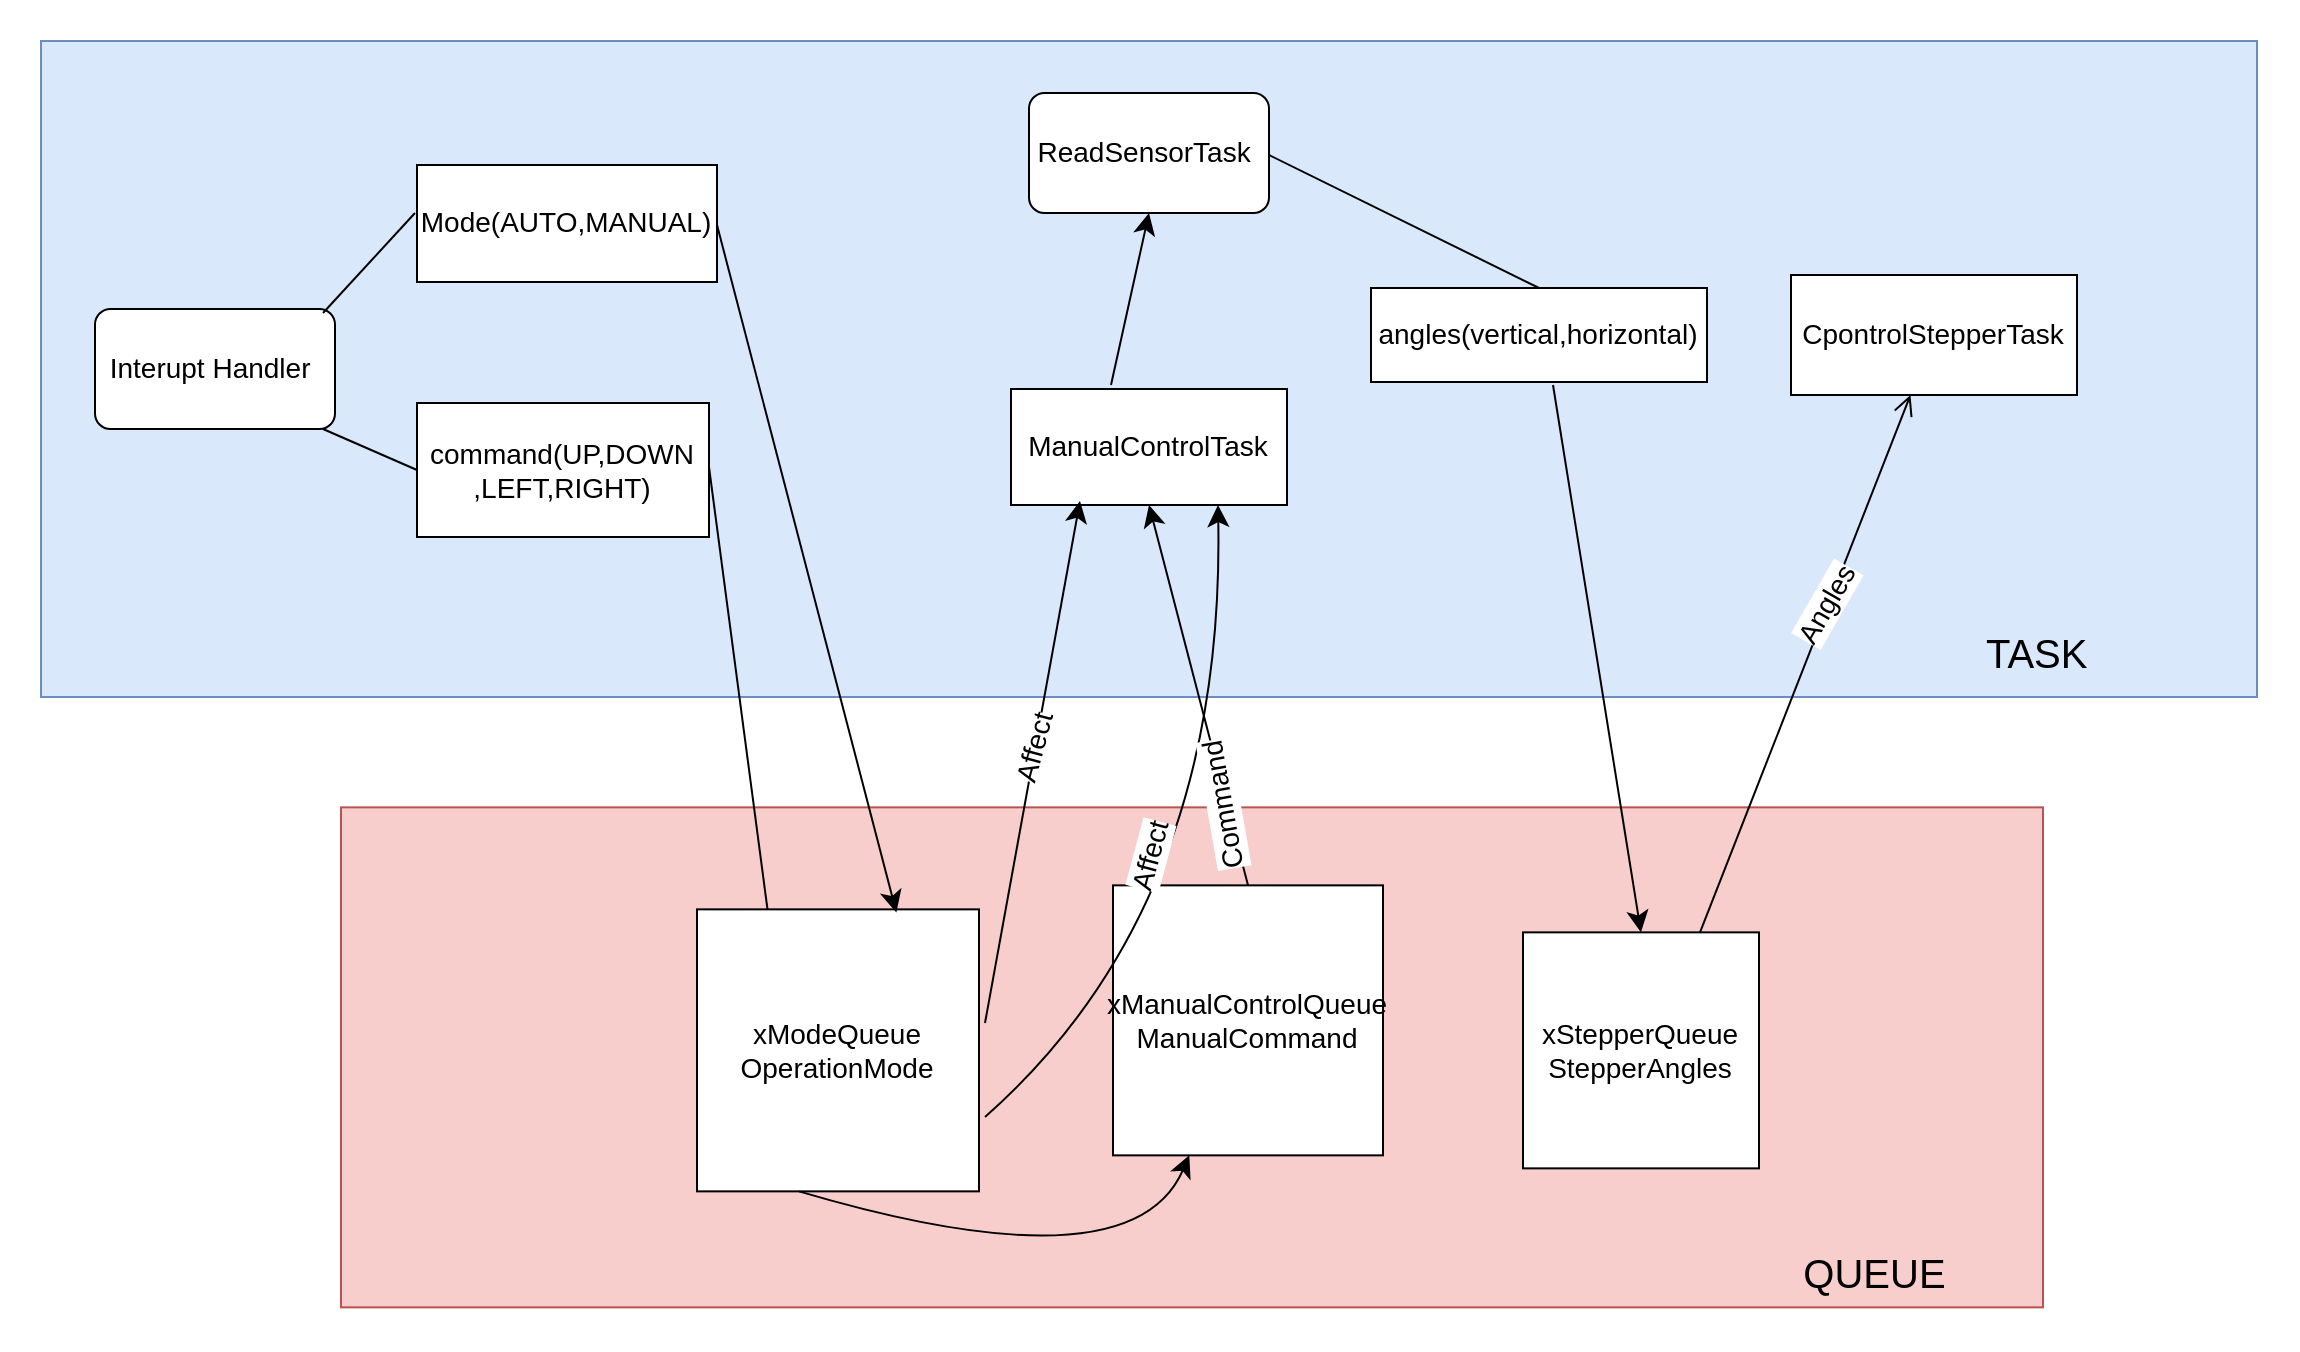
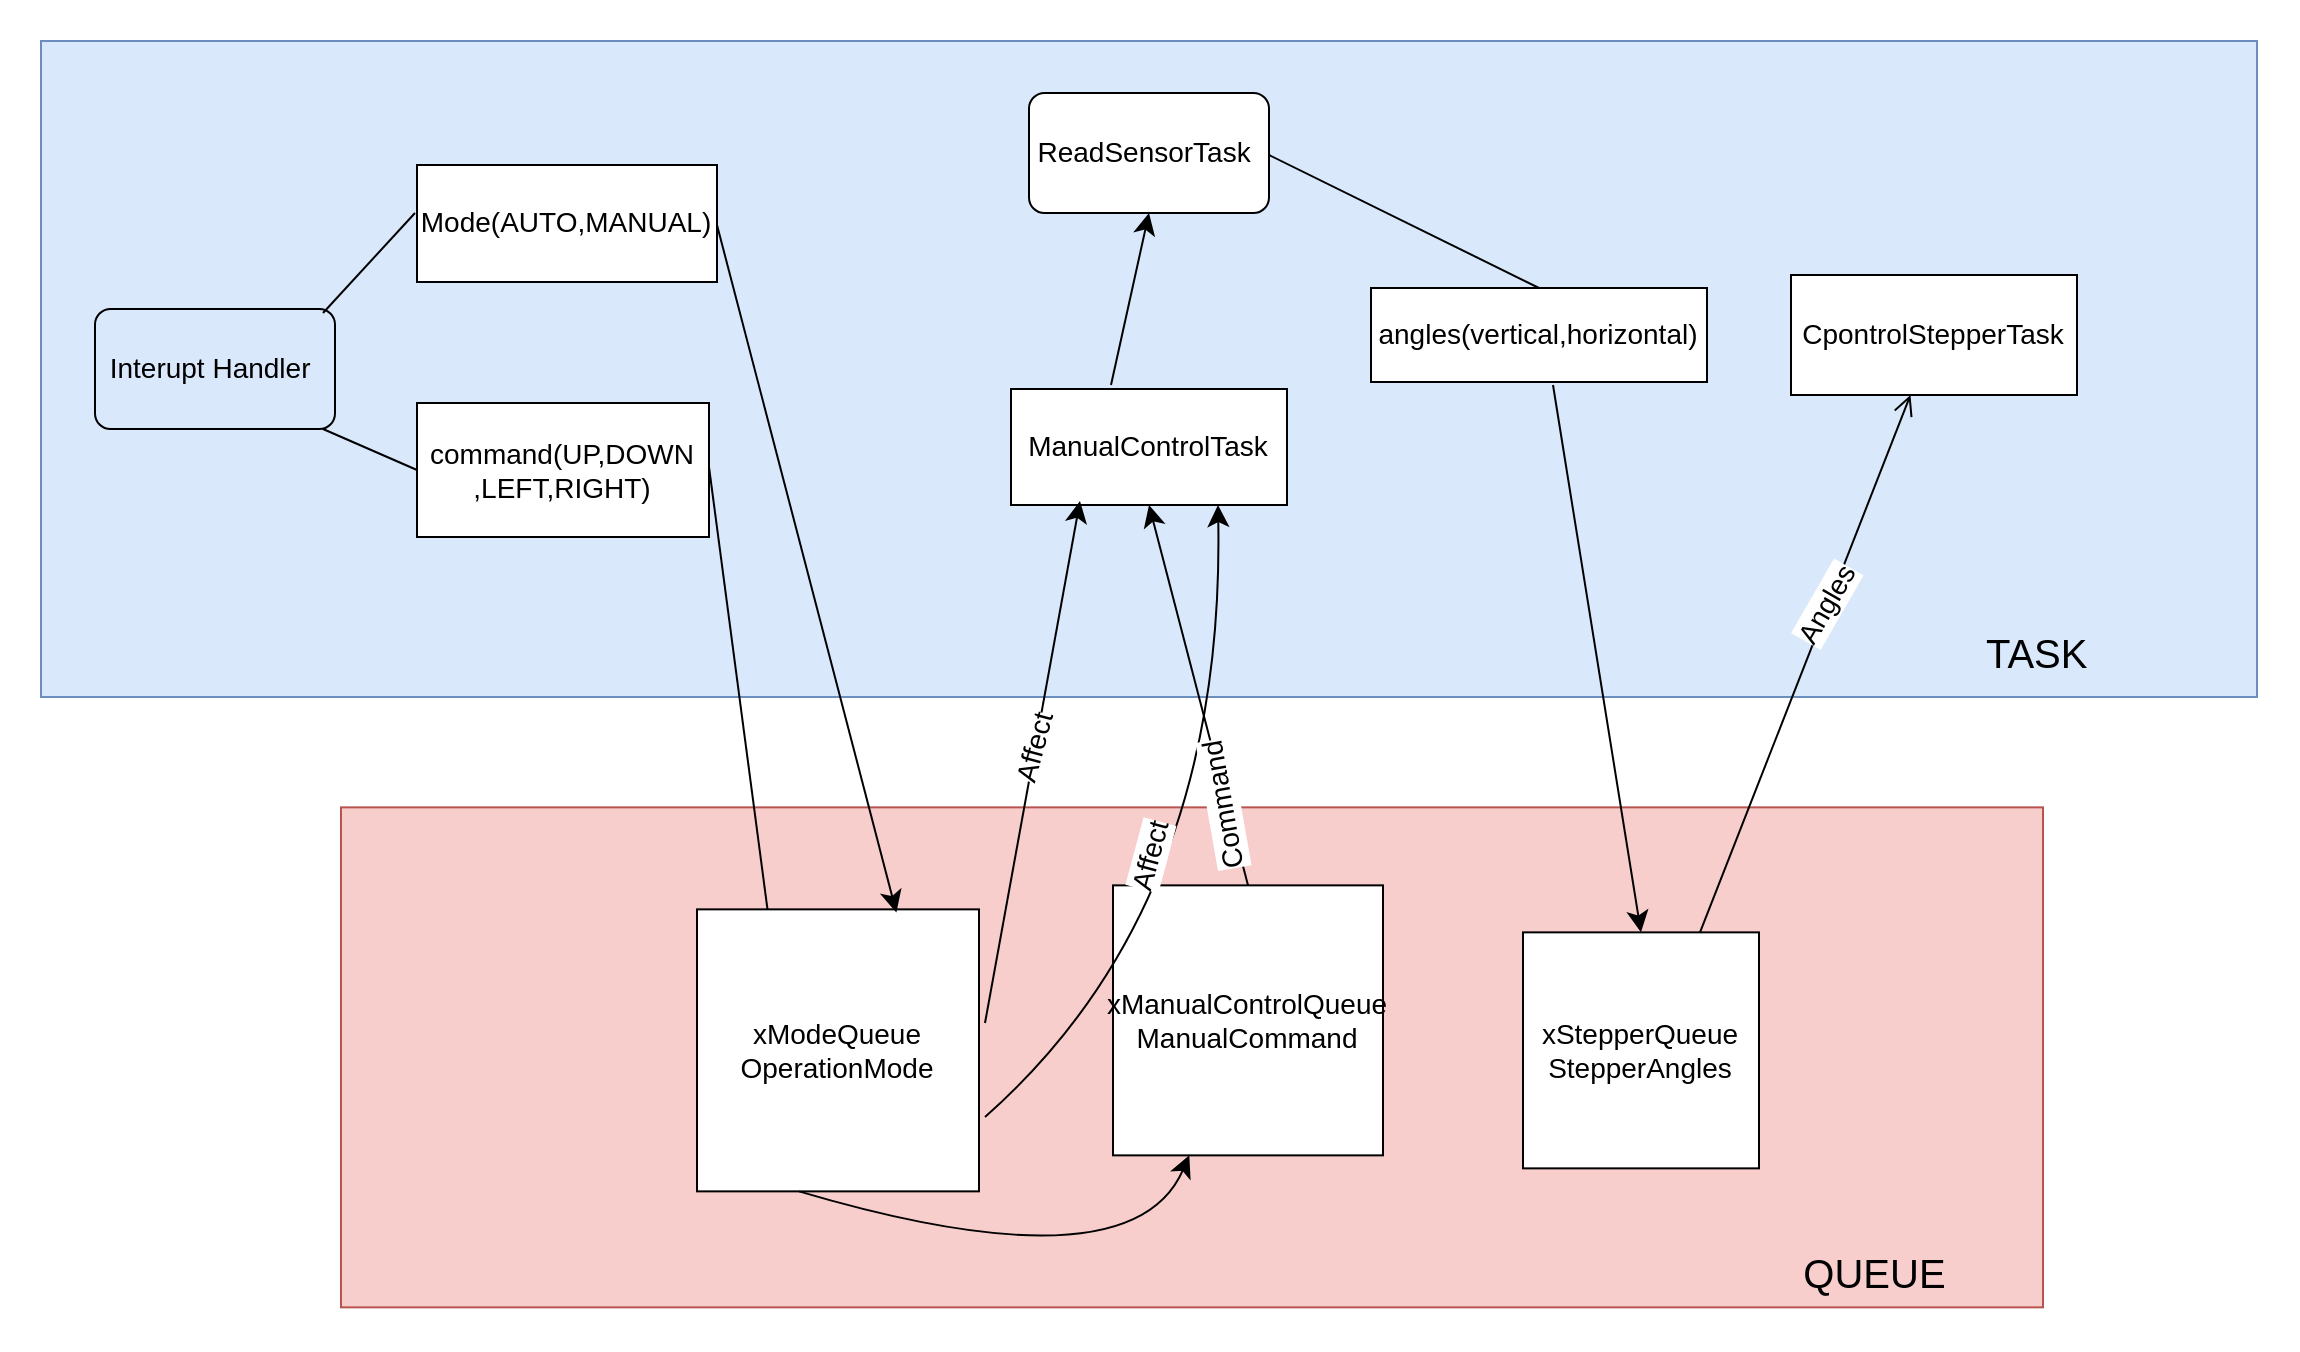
(215, 369) -> (215, 369)
